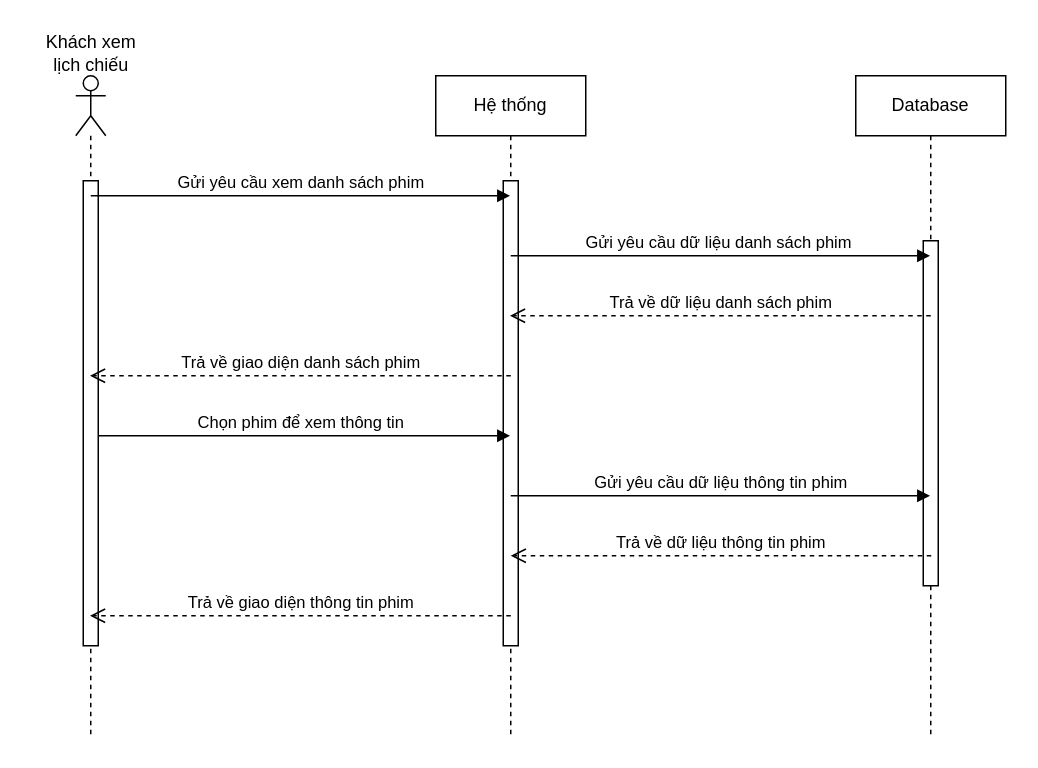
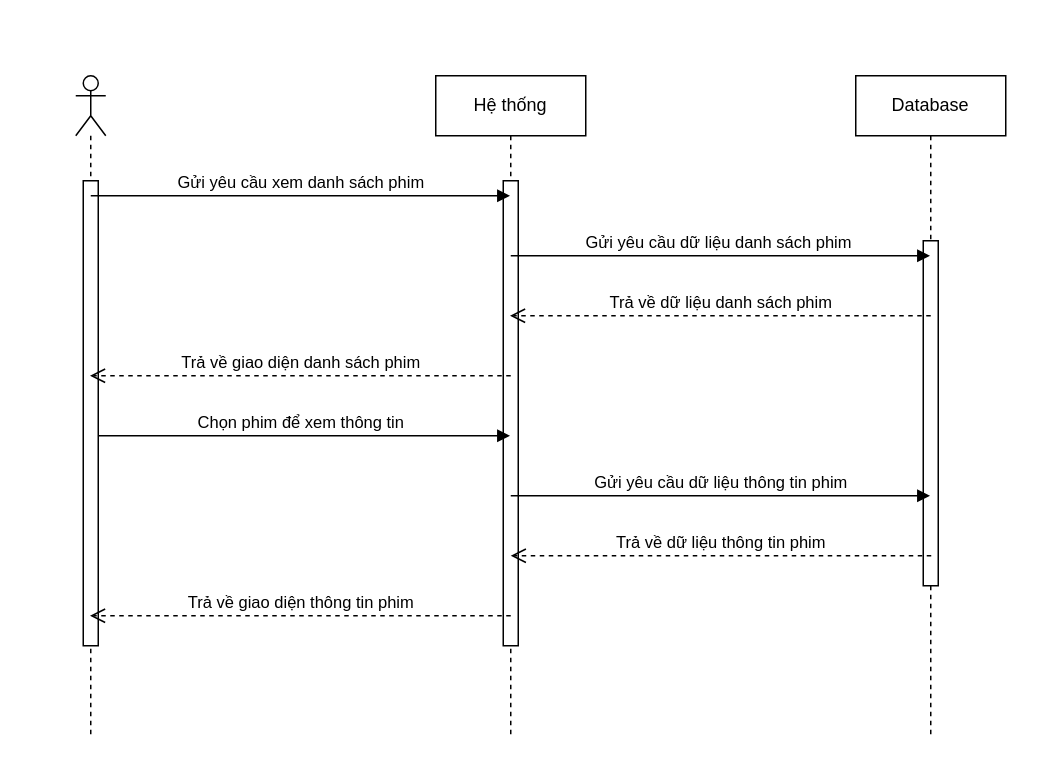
(91, 53) -> none
